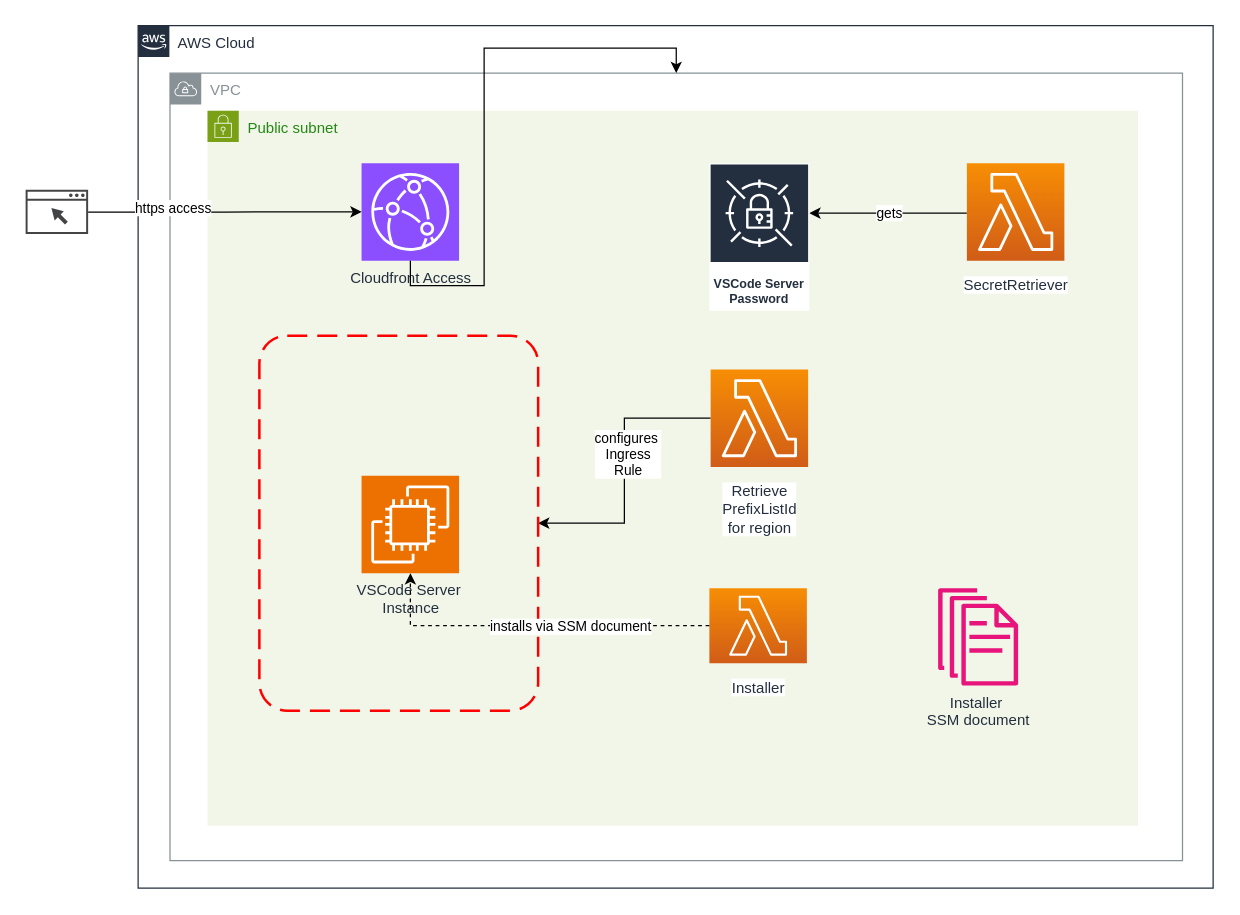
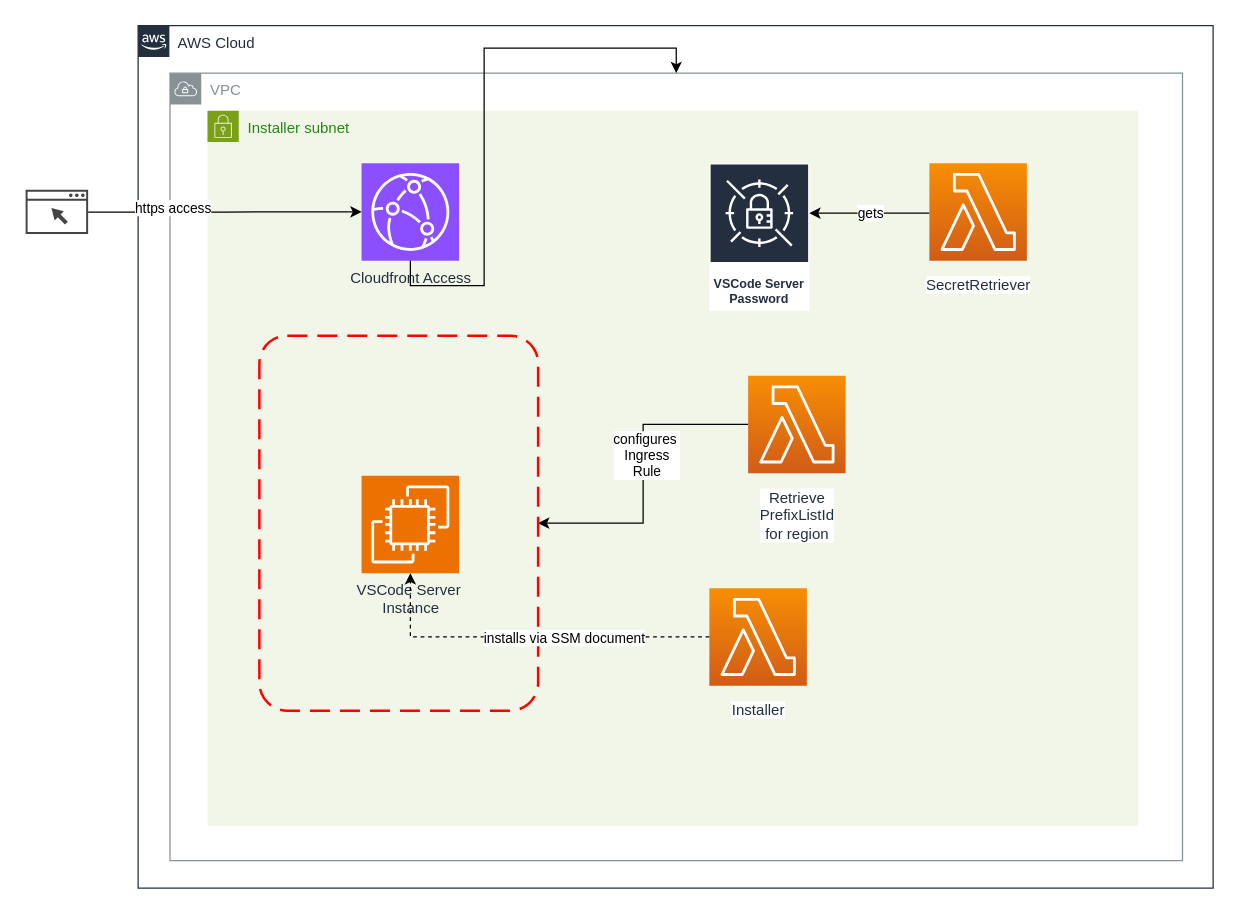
(297, 128) -> (309, 128)
(1016, 212) -> (978, 212)
(759, 418) -> (797, 424)
(758, 626) -> (758, 637)
(978, 637) -> none
